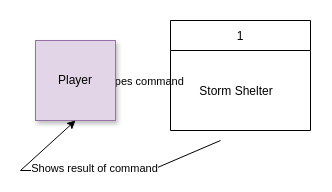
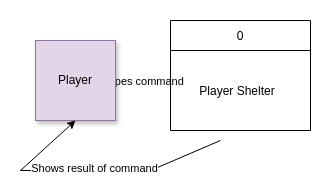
(240, 36) -> (240, 36)
(217, 91) -> (218, 91)
